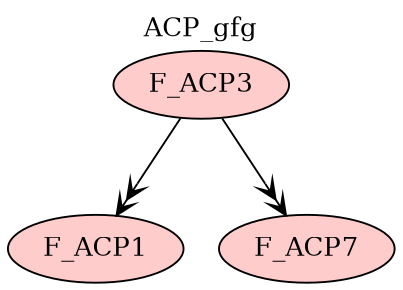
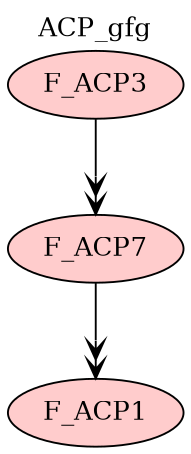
(159, 151) -> (96, 312)
